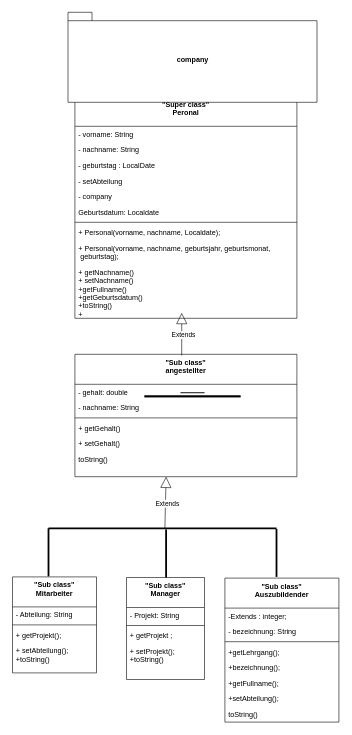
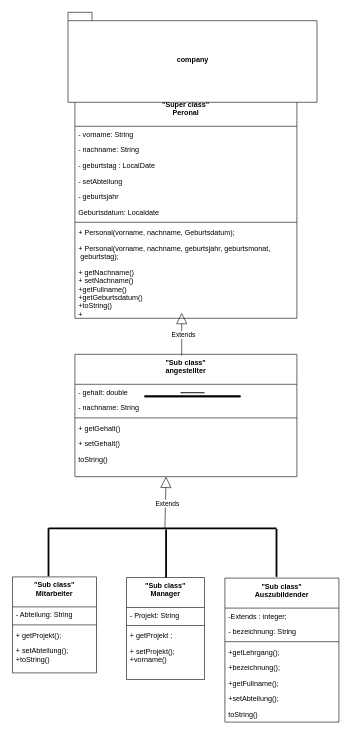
(95, 197) -> (103, 197)
(153, 233) -> (160, 233)
(158, 652) -> (158, 652)
